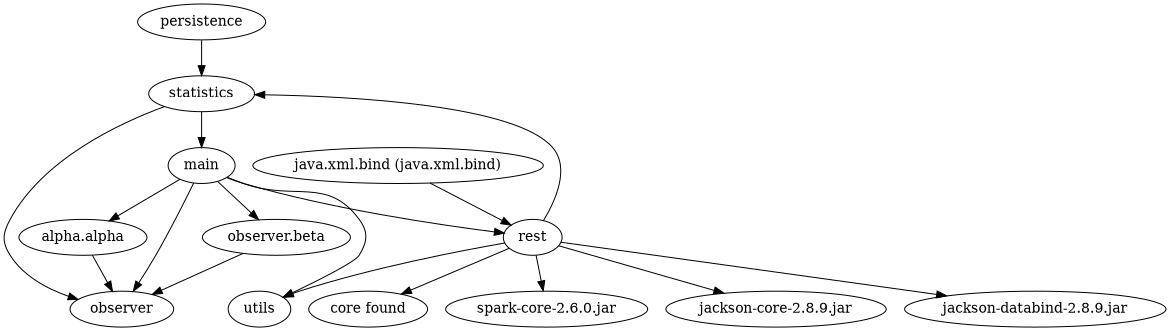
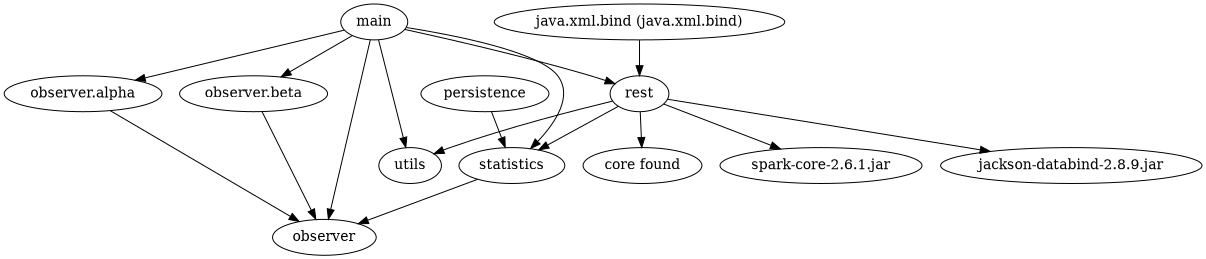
(202, 125) -> (556, 74)
(83, 237) -> (83, 94)
(547, 309) -> (821, 166)
(776, 309) -> none
